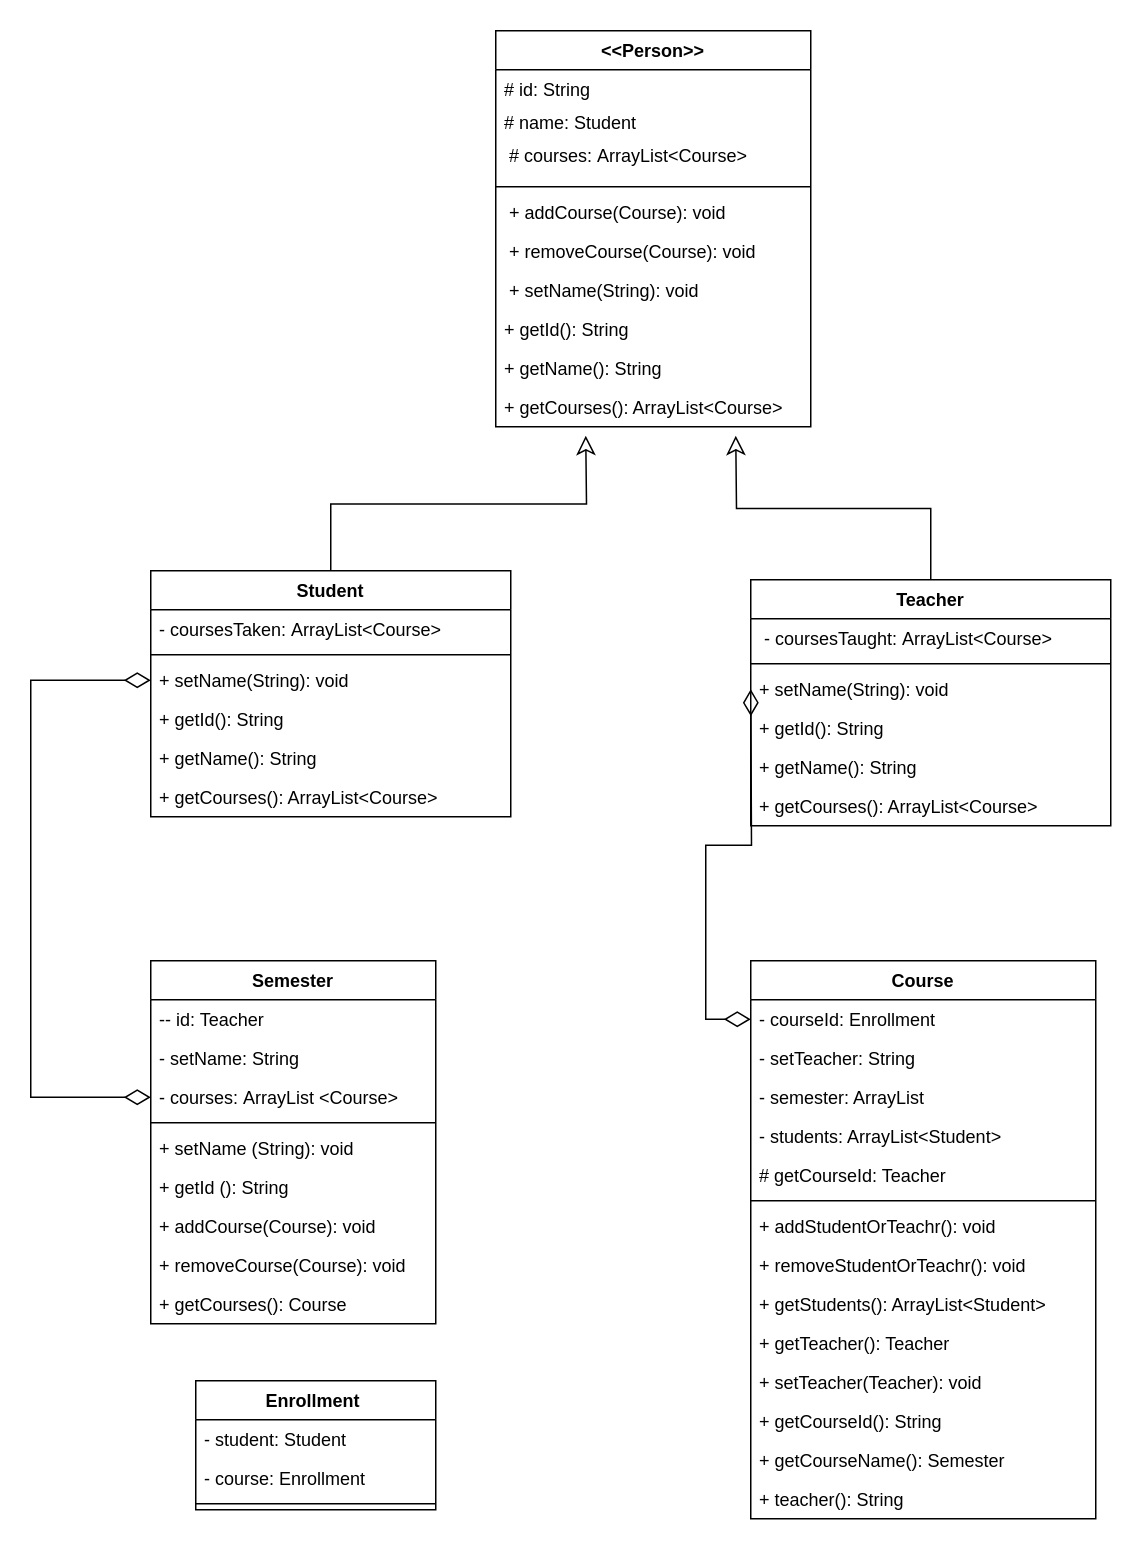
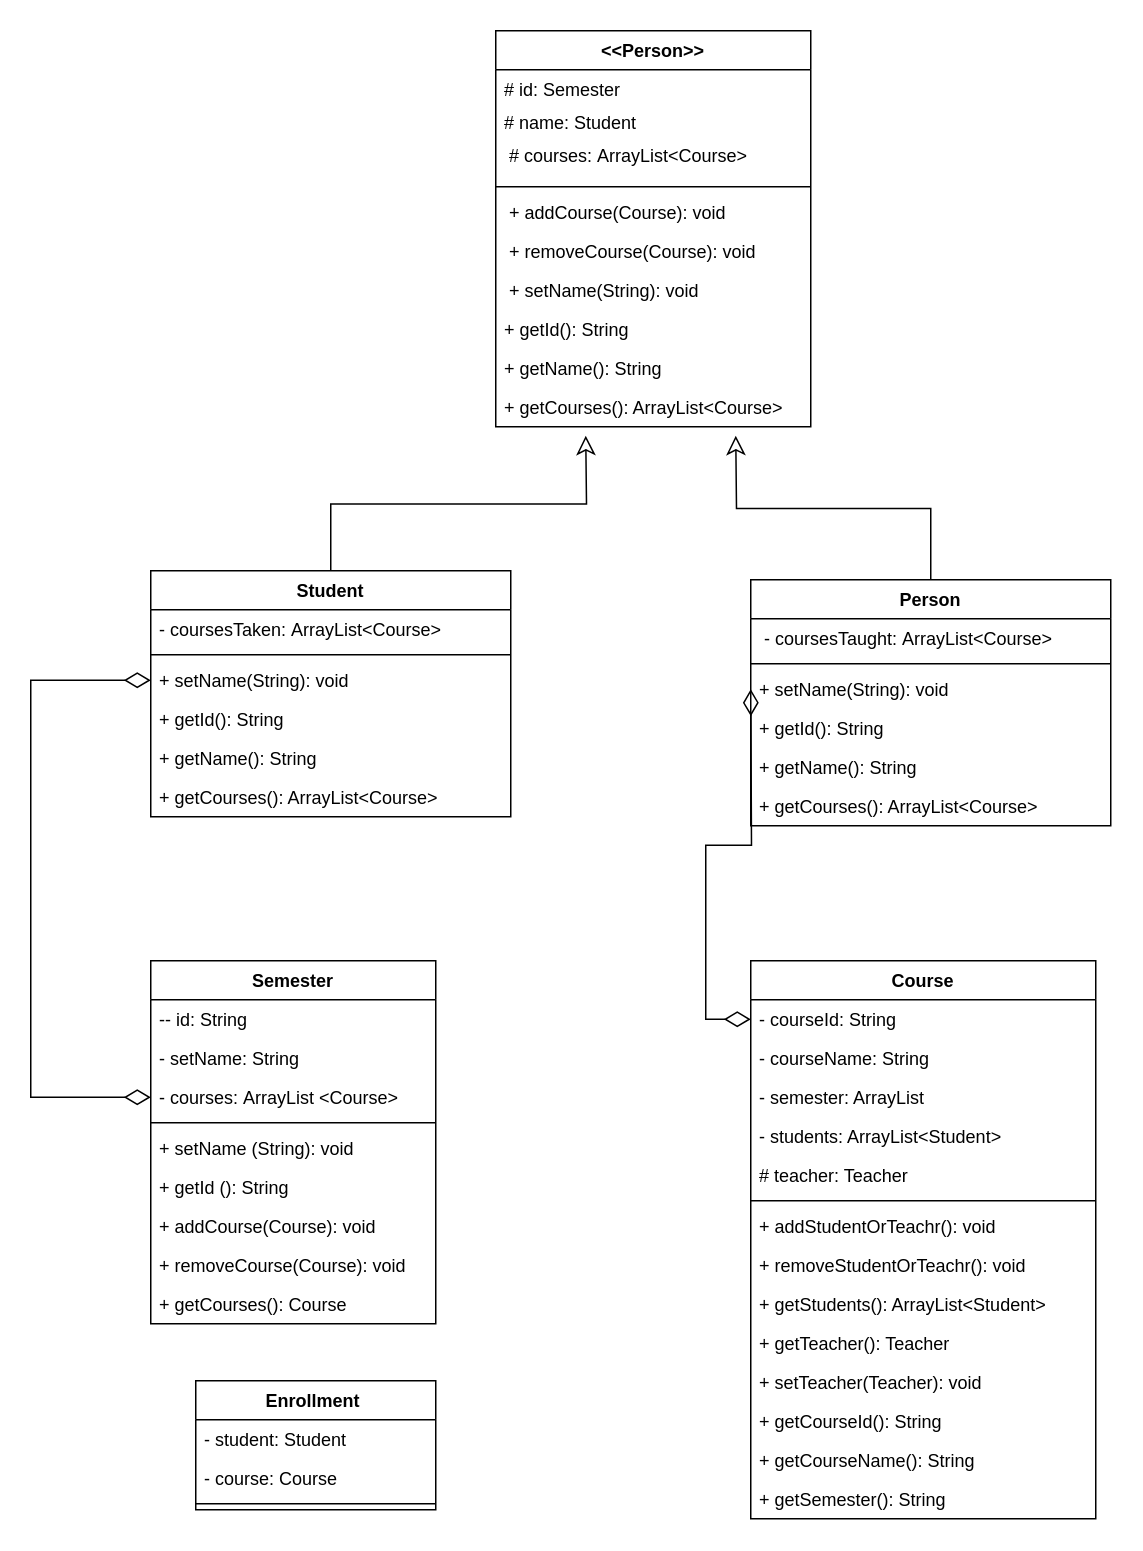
(553, 90) -> (565, 90)
(930, 600) -> (930, 600)
(220, 1020) -> (213, 1020)
(858, 1020) -> (840, 1020)
(850, 1059) -> (850, 1059)
(863, 1176) -> (843, 1176)
(888, 1461) -> (876, 1461)
(293, 1479) -> (278, 1479)
(845, 1500) -> (866, 1500)
